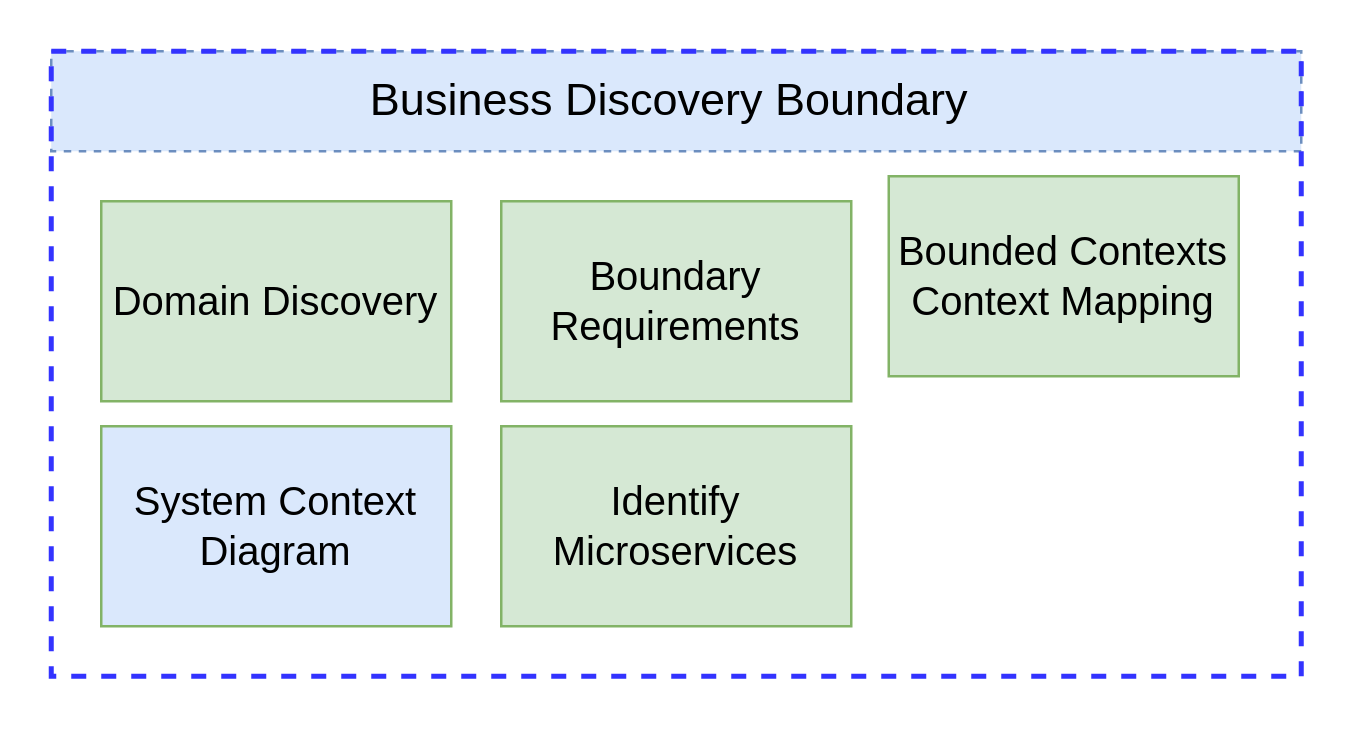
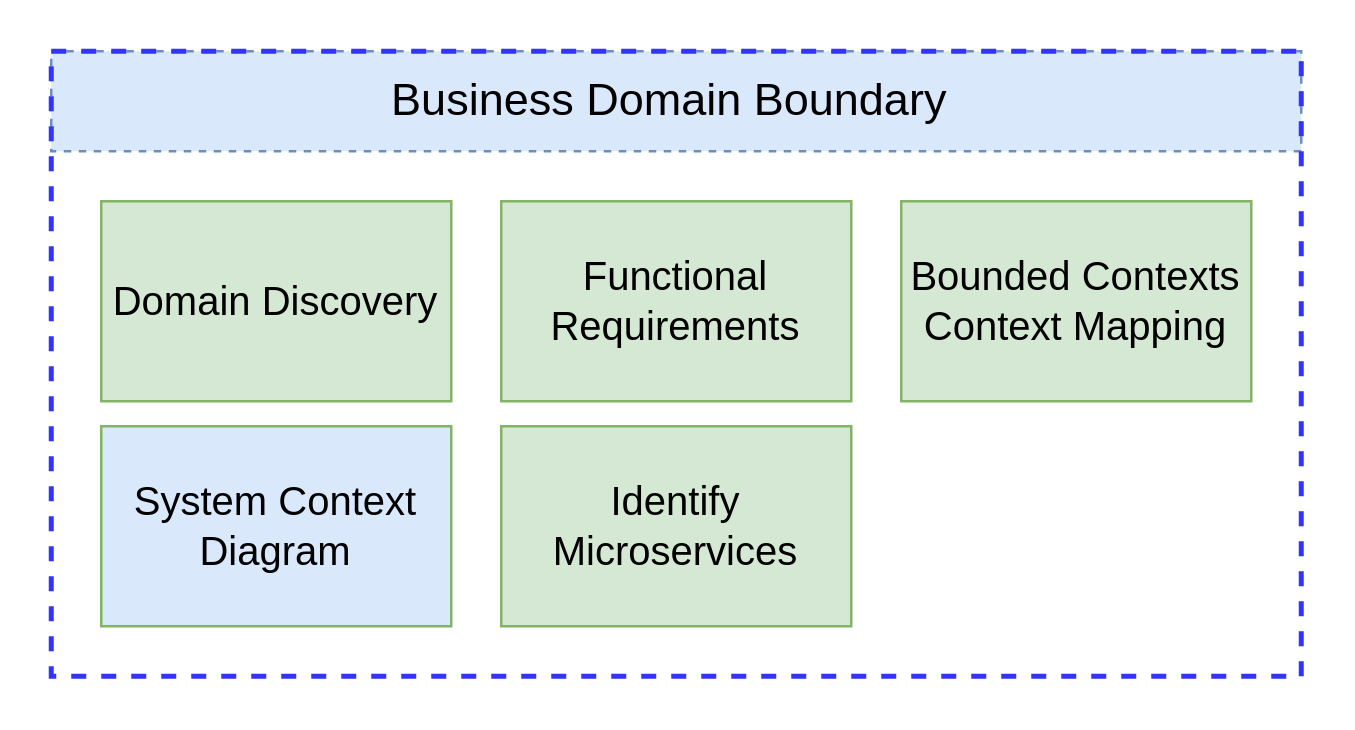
(676, 101) -> (676, 101)
(1064, 276) -> (1076, 301)
(676, 301) -> (676, 301)
